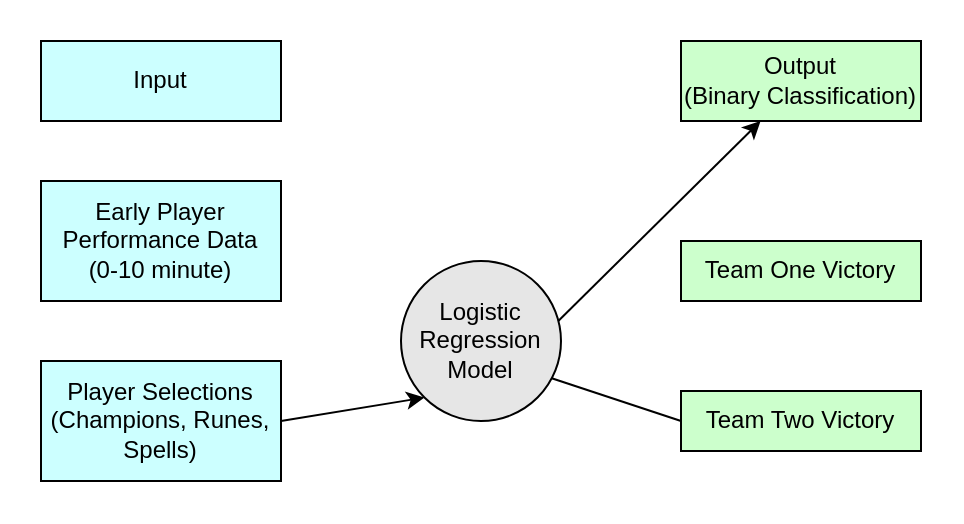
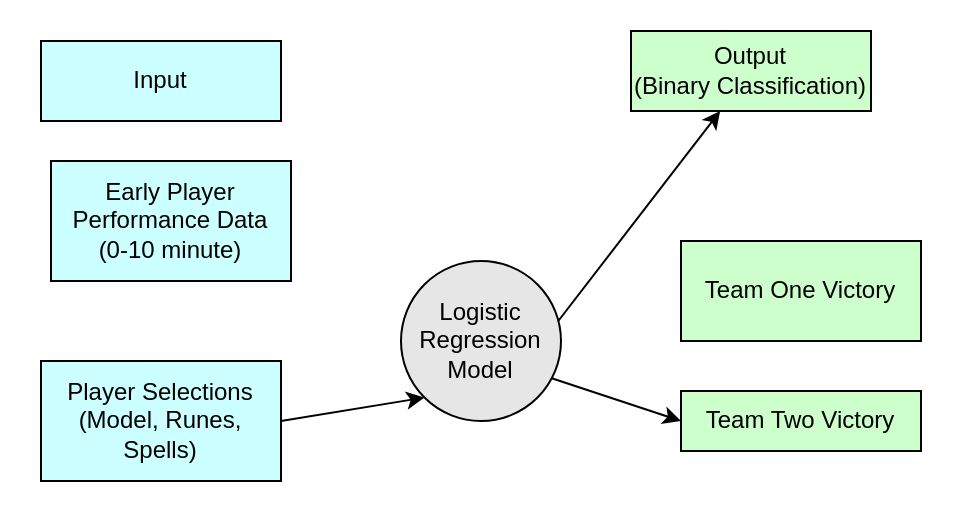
(801, 81) -> (751, 71)
(161, 241) -> (171, 221)
(801, 271) -> (801, 291)
(671, 418) -> (667, 416)
(161, 421) -> (161, 421)
